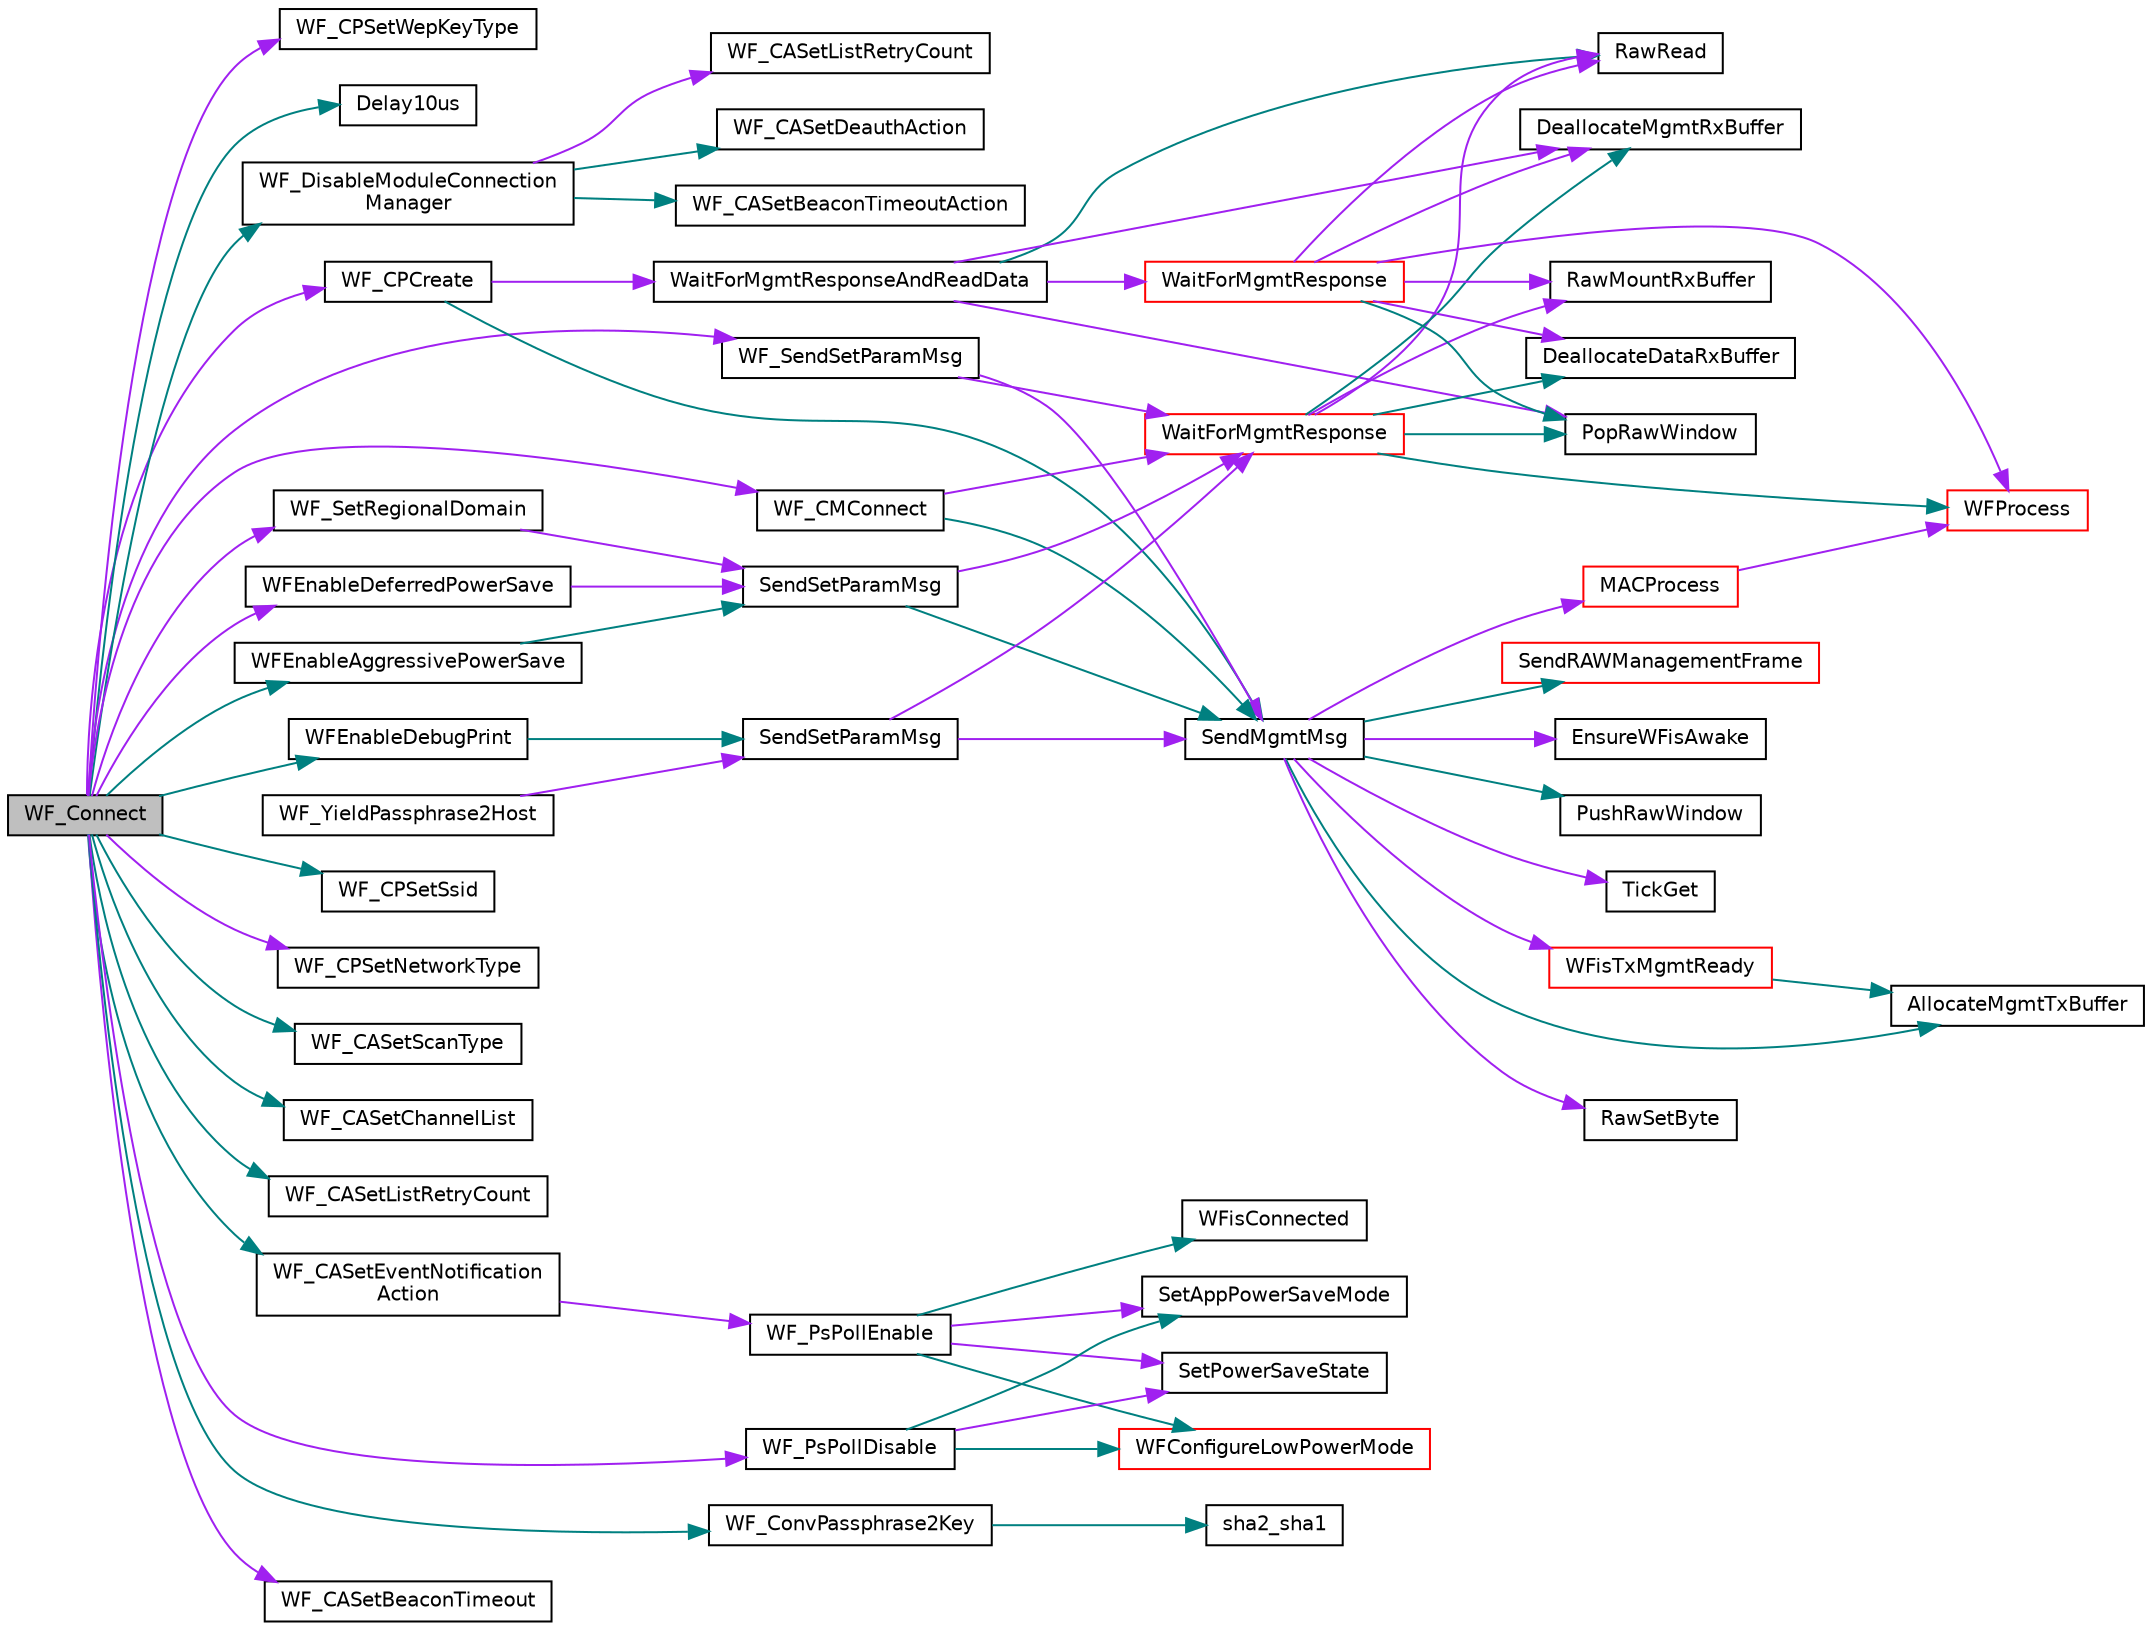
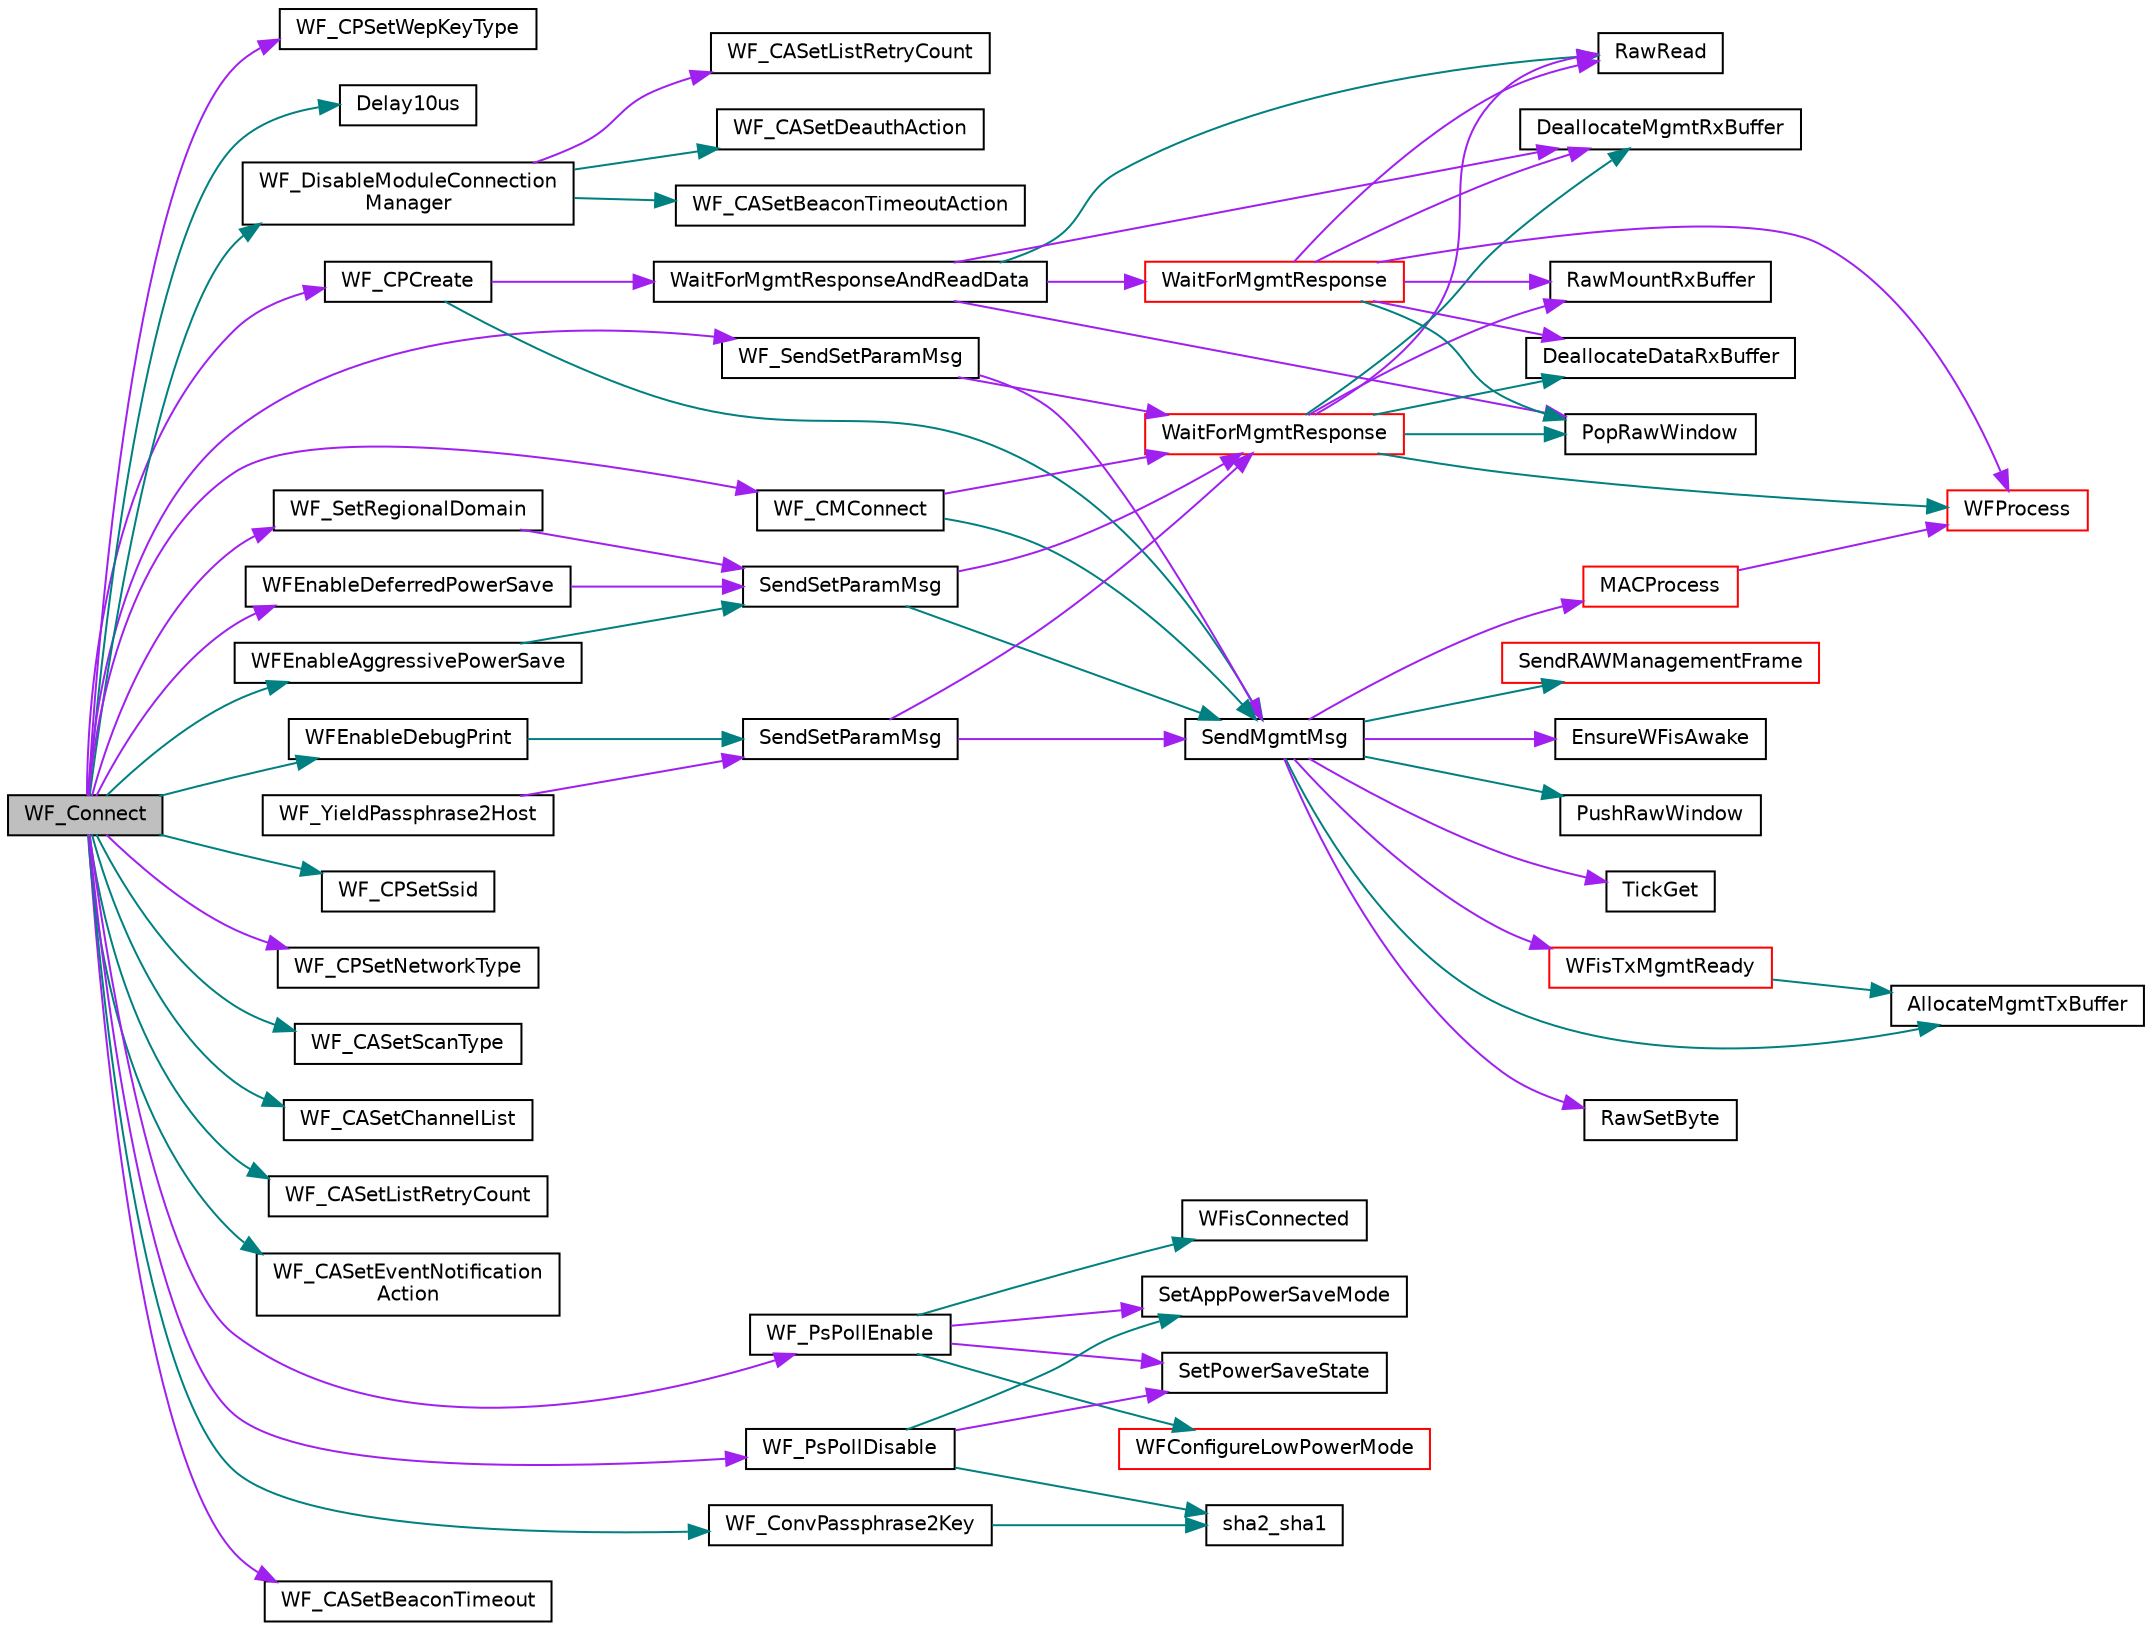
(645, 1311) -> (249, 1343)
(1026, 1449) -> (1071, 1489)
